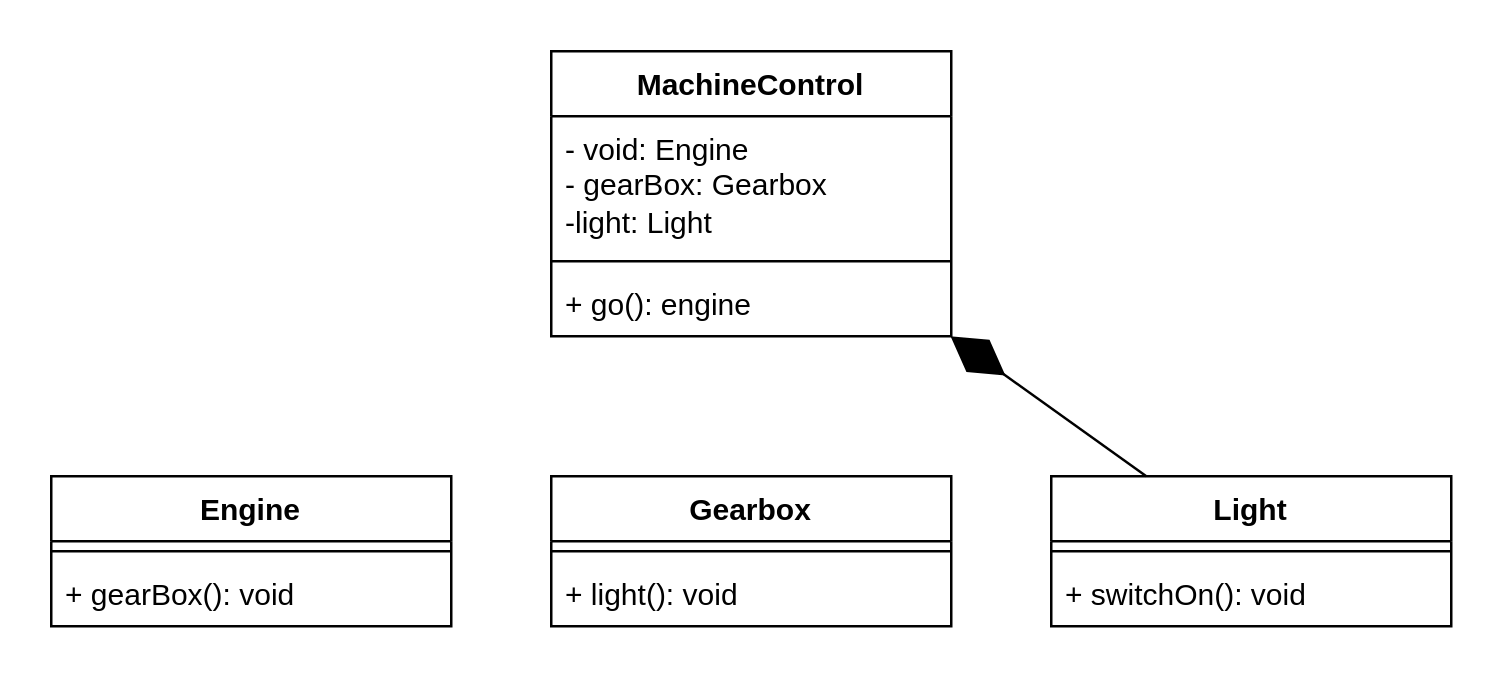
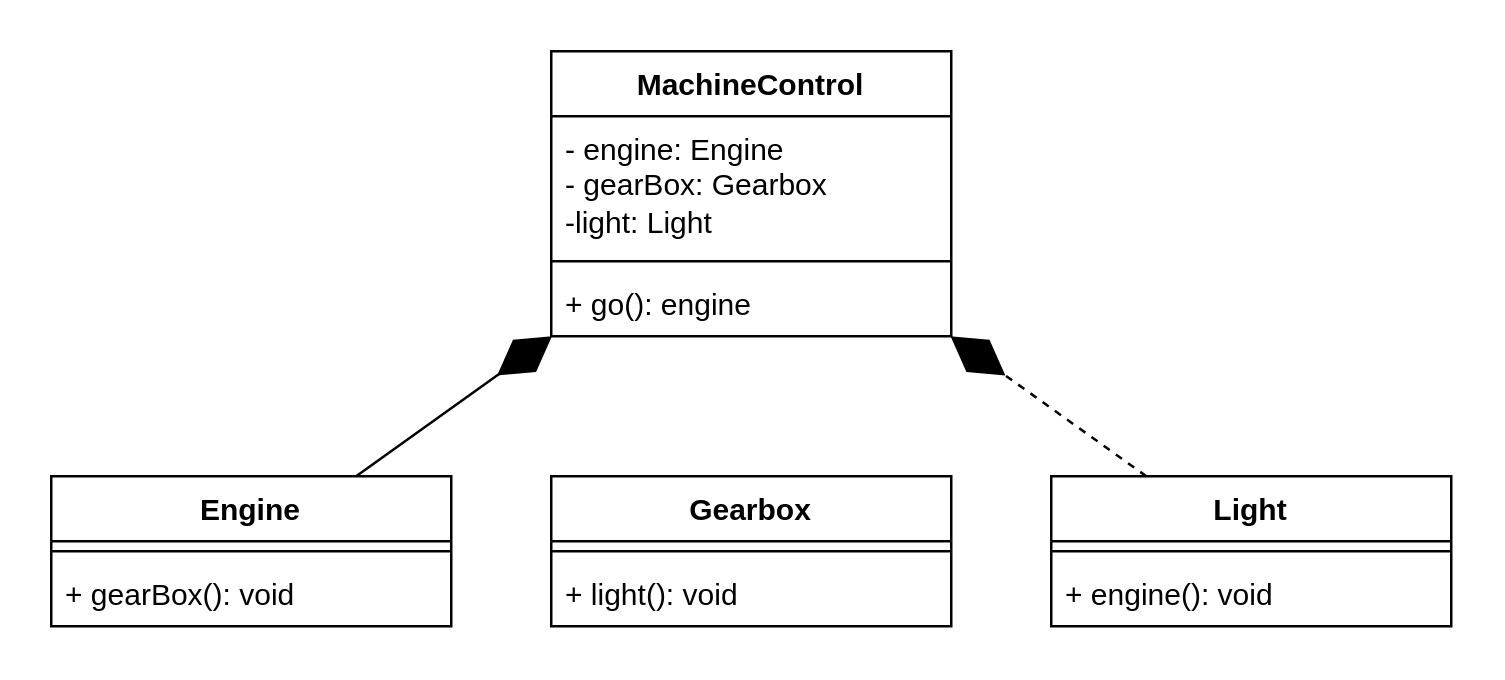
(706, 188) -> (706, 188)
(1073, 424) -> (1073, 424)
none -> (427, 425)
(1198, 597) -> (1181, 597)
